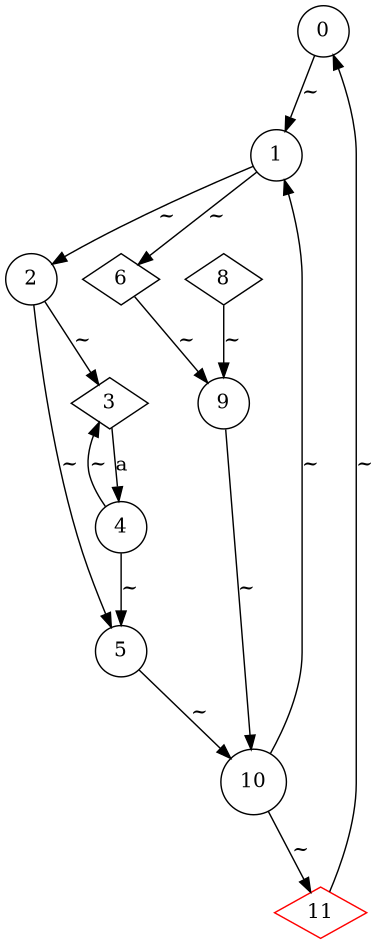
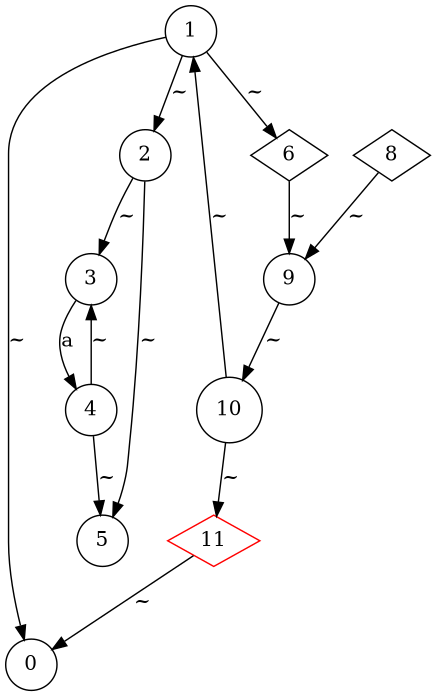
(303, 87) -> (9, 285)
(110, 403) -> (91, 279)
(180, 709) -> none
